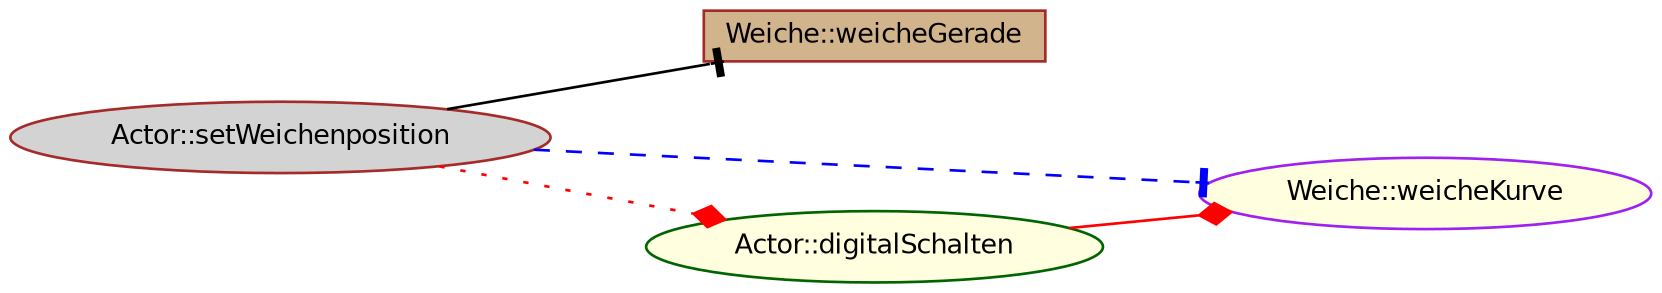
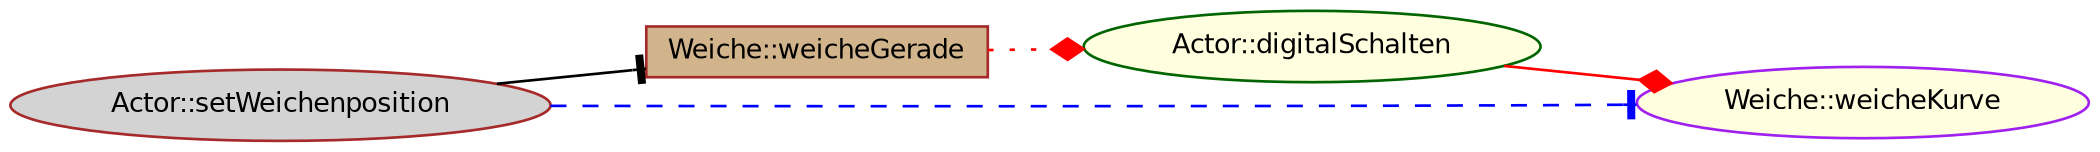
(566, 190) -> (1020, 50)
